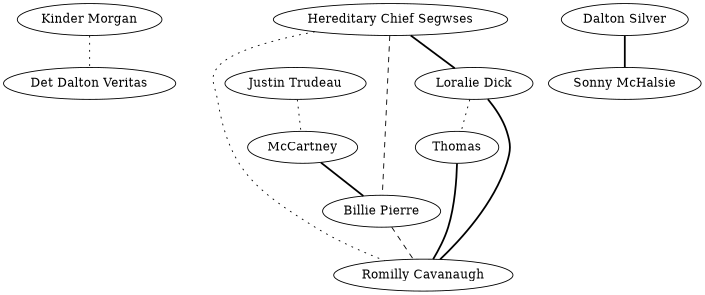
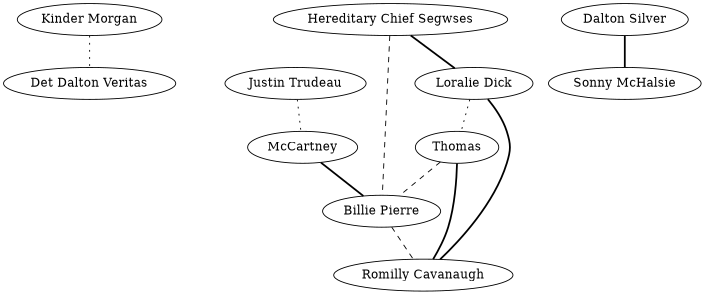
(232, 150) -> none
none -> (420, 179)
